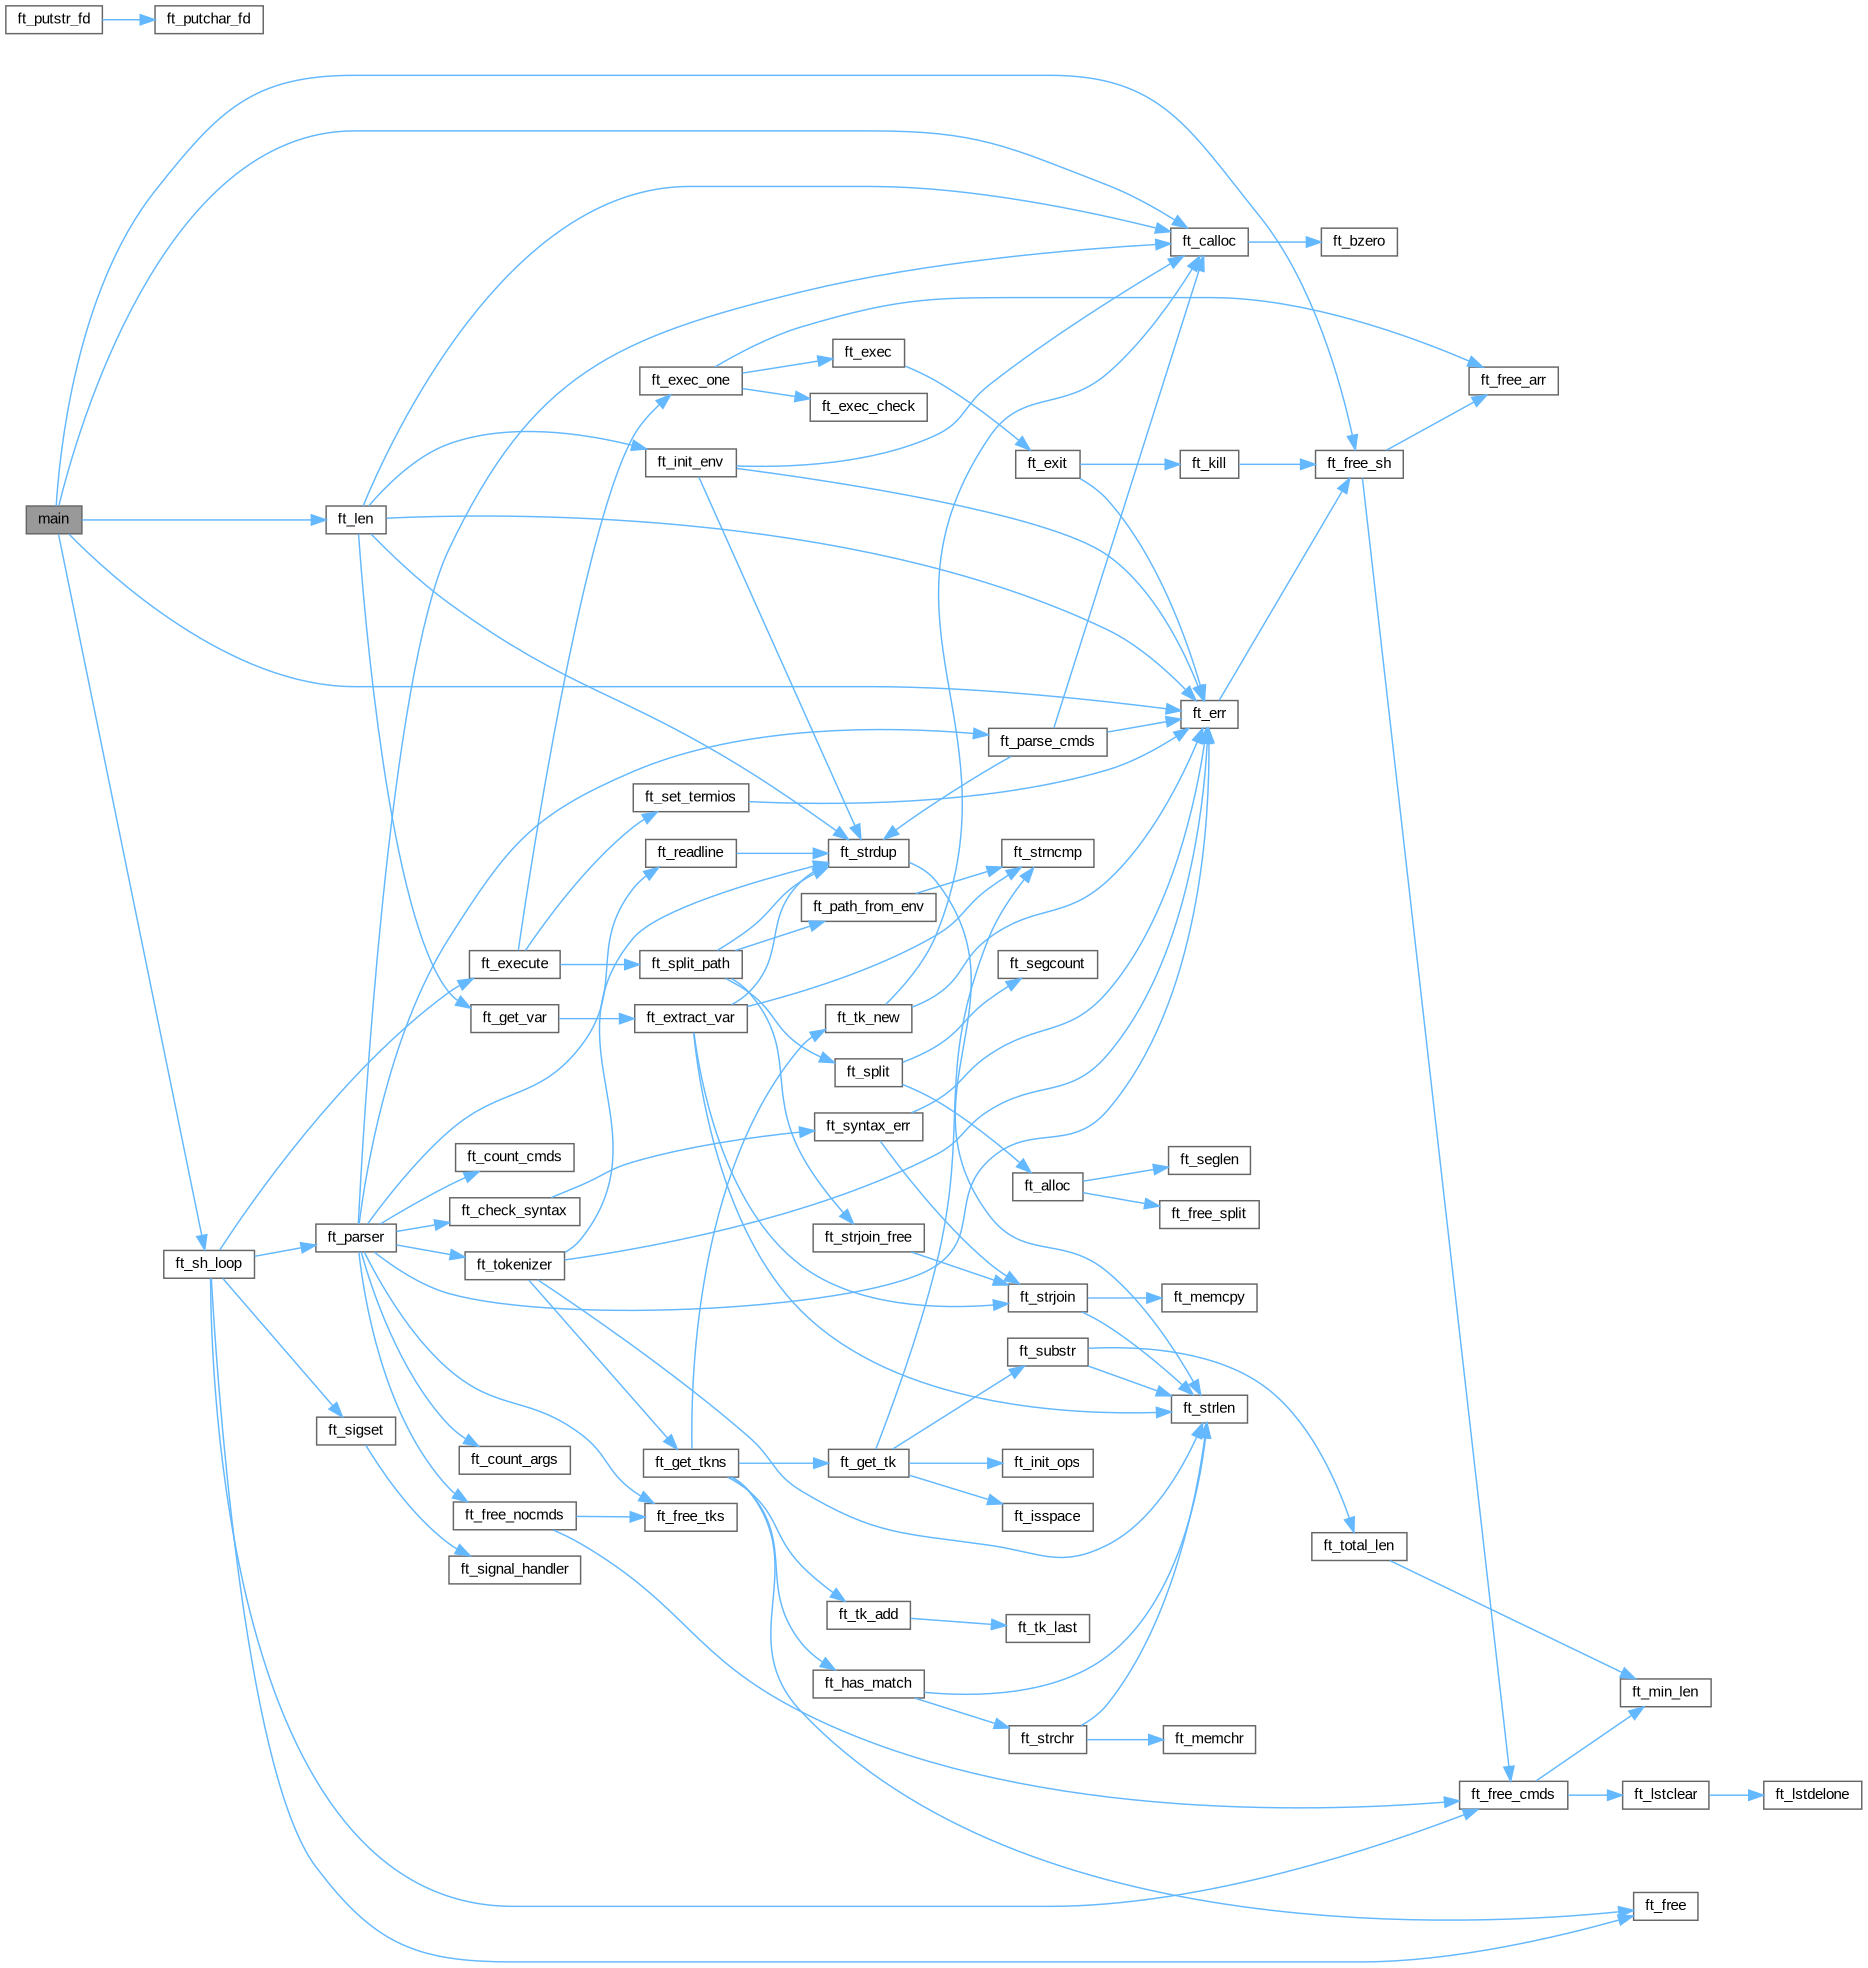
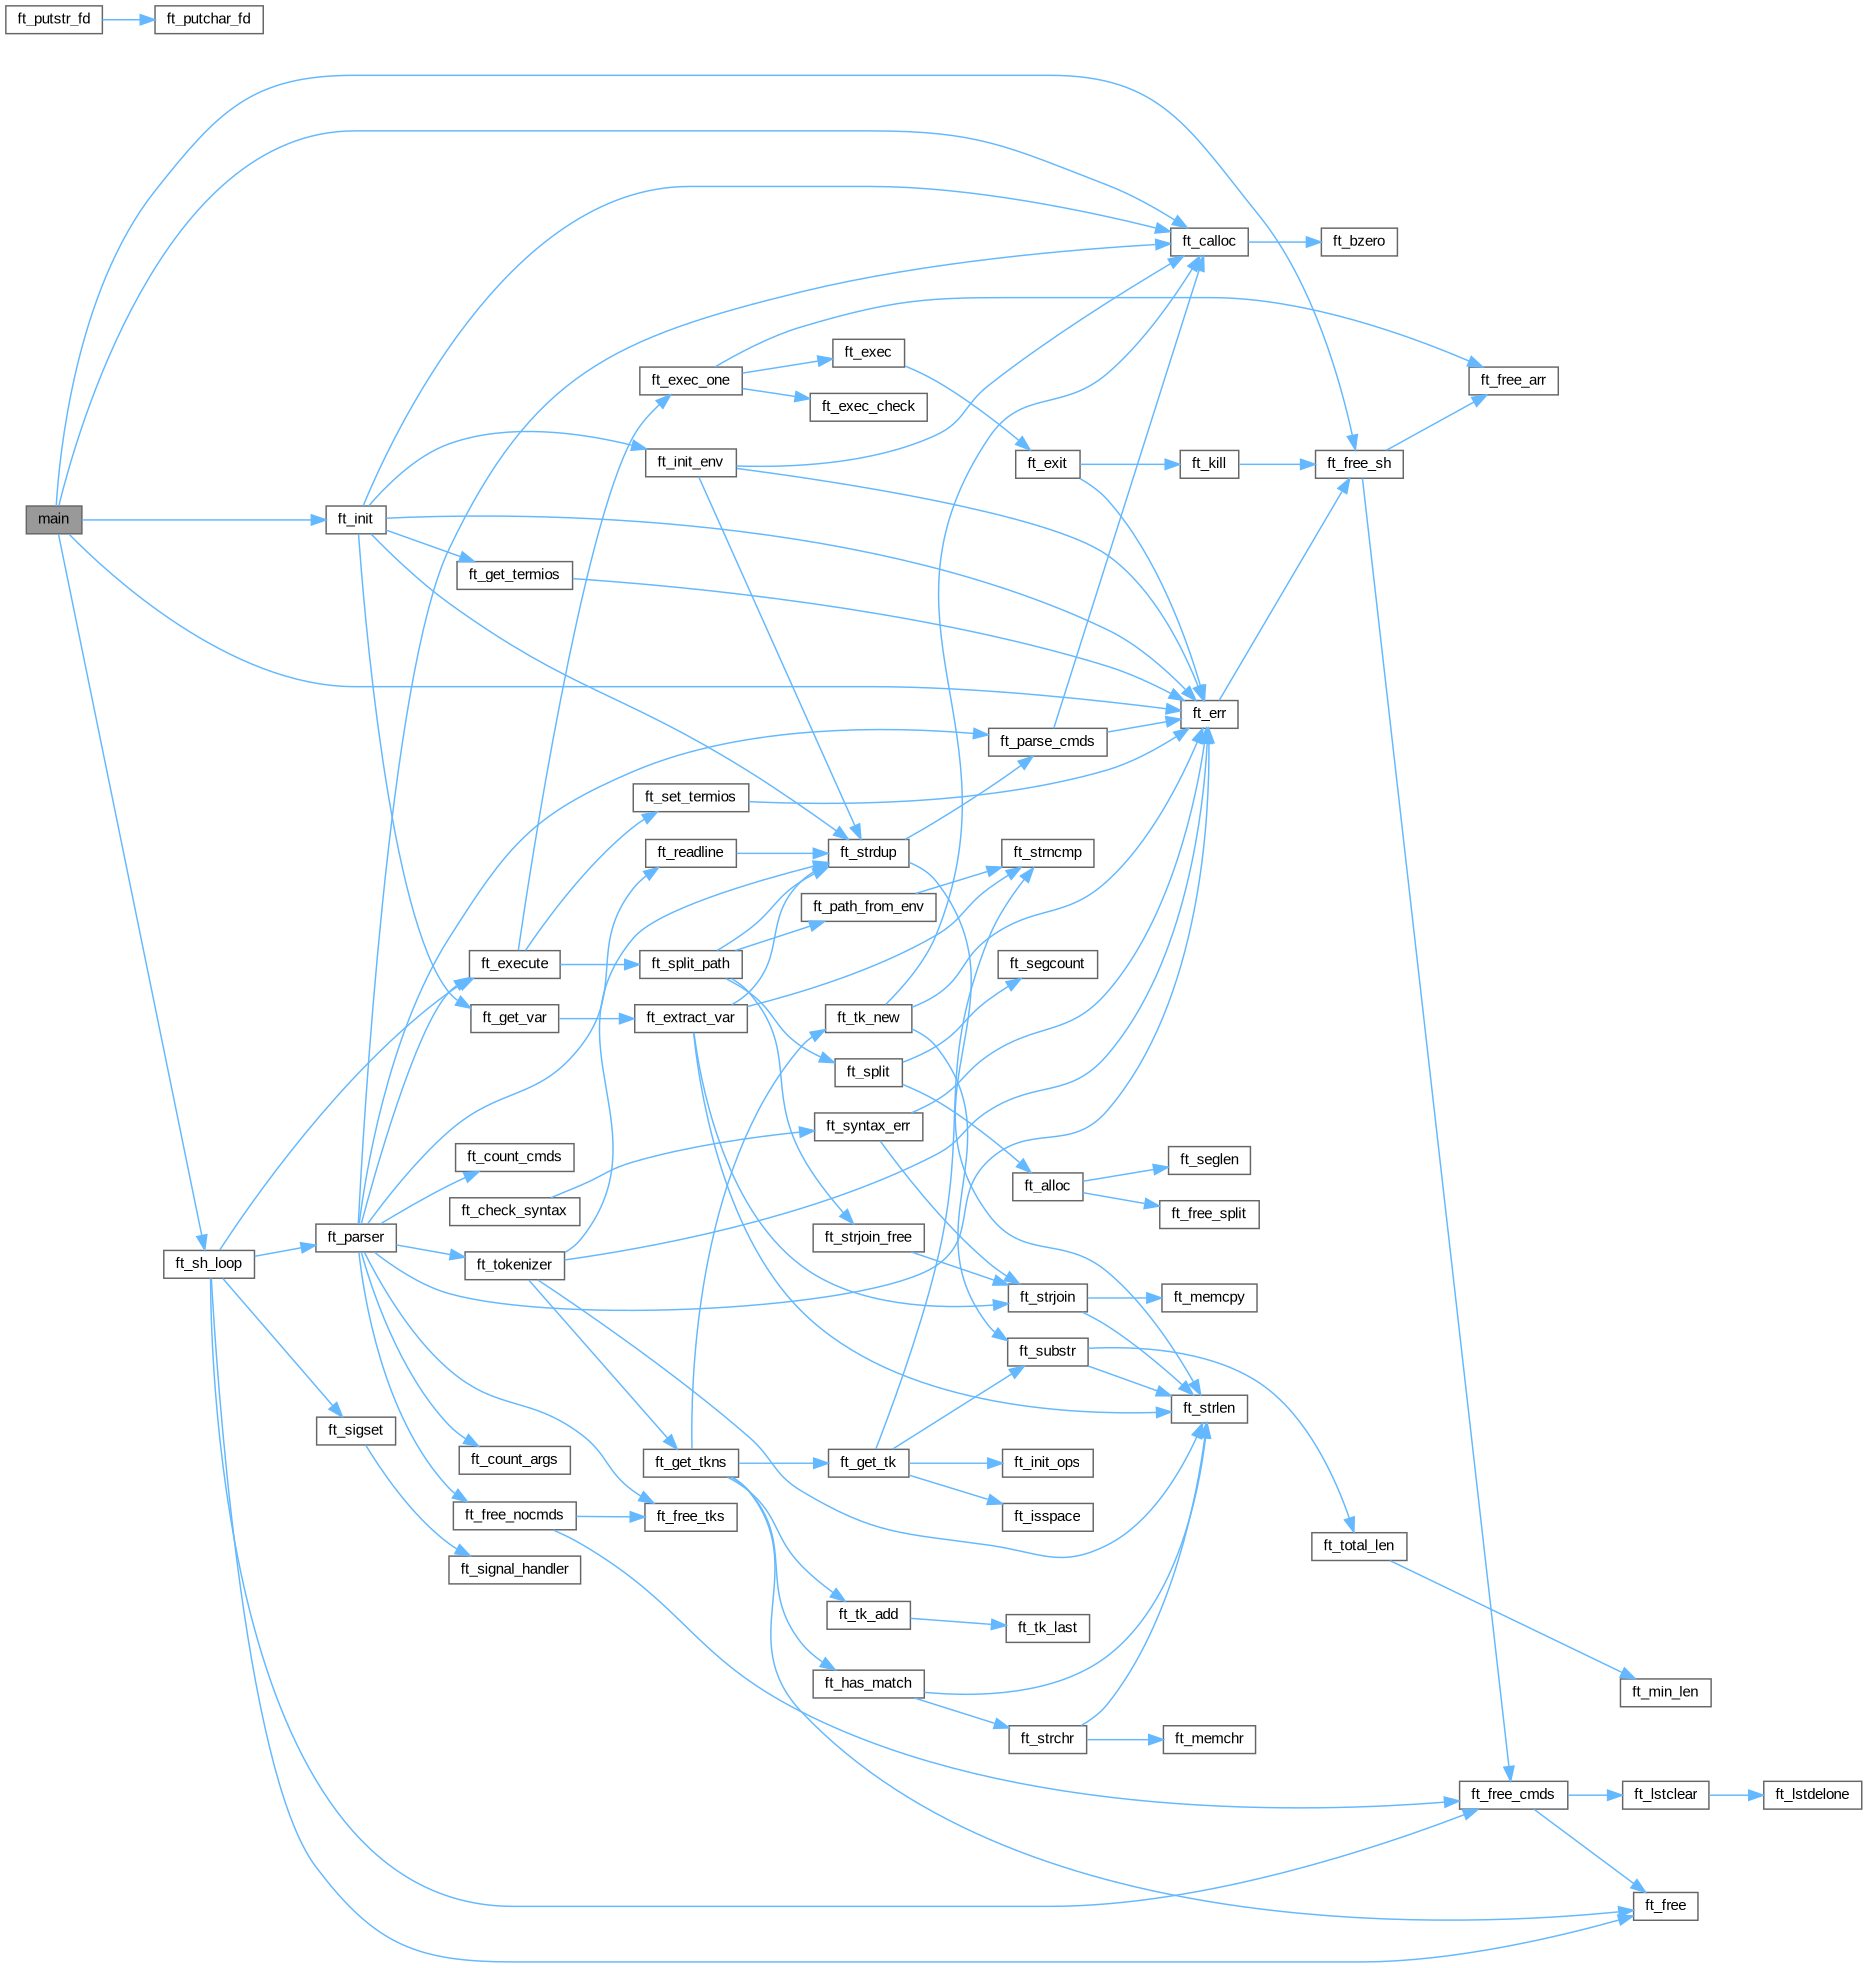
(356, 520) -> (356, 520)
none -> (515, 575)
(970, 781) -> (950, 813)
(416, 1228) -> (399, 1100)
none -> (960, 1258)
(1584, 1748) -> (1584, 1846)
